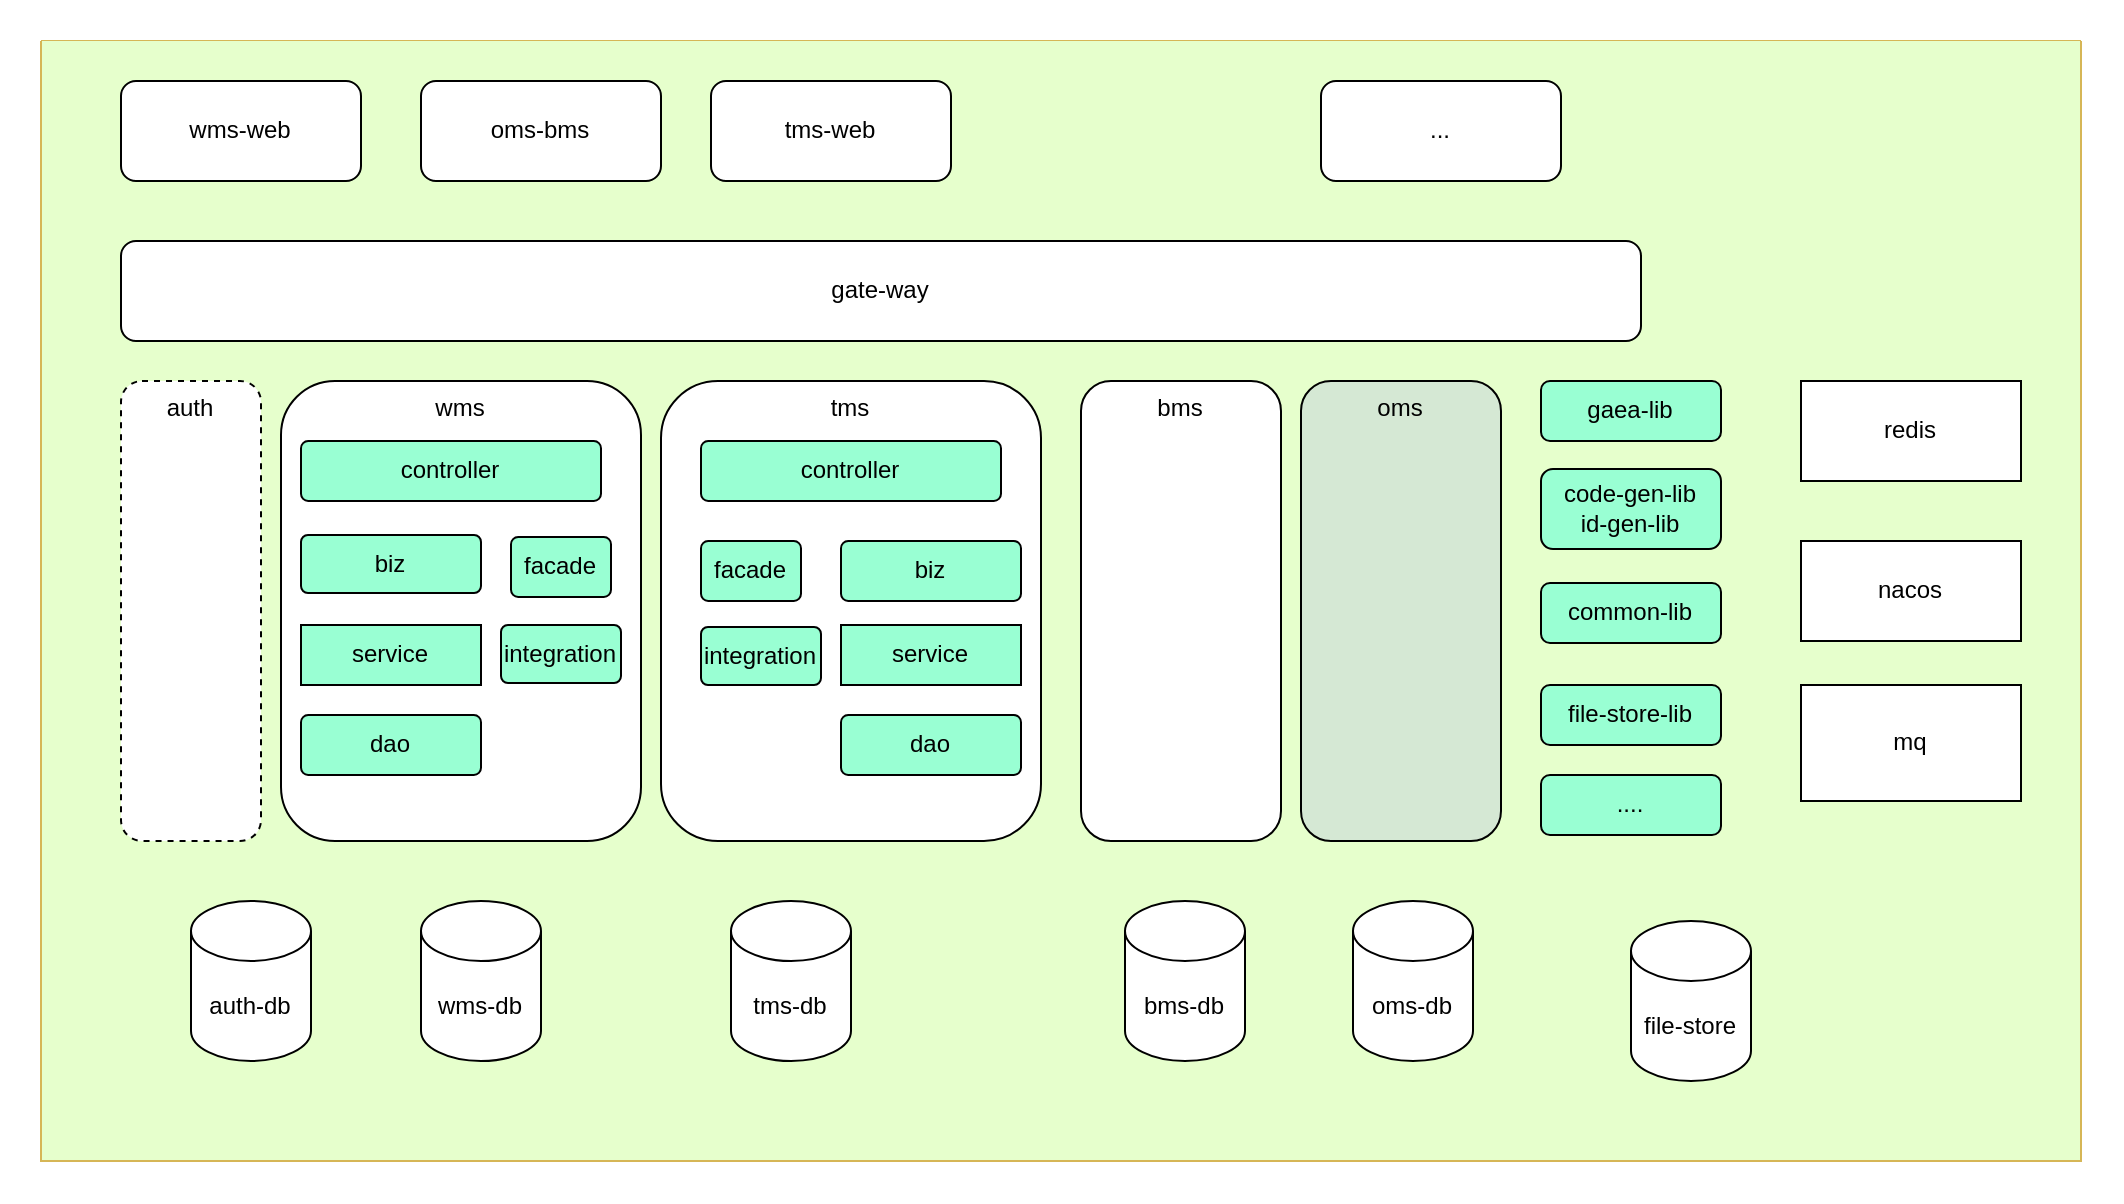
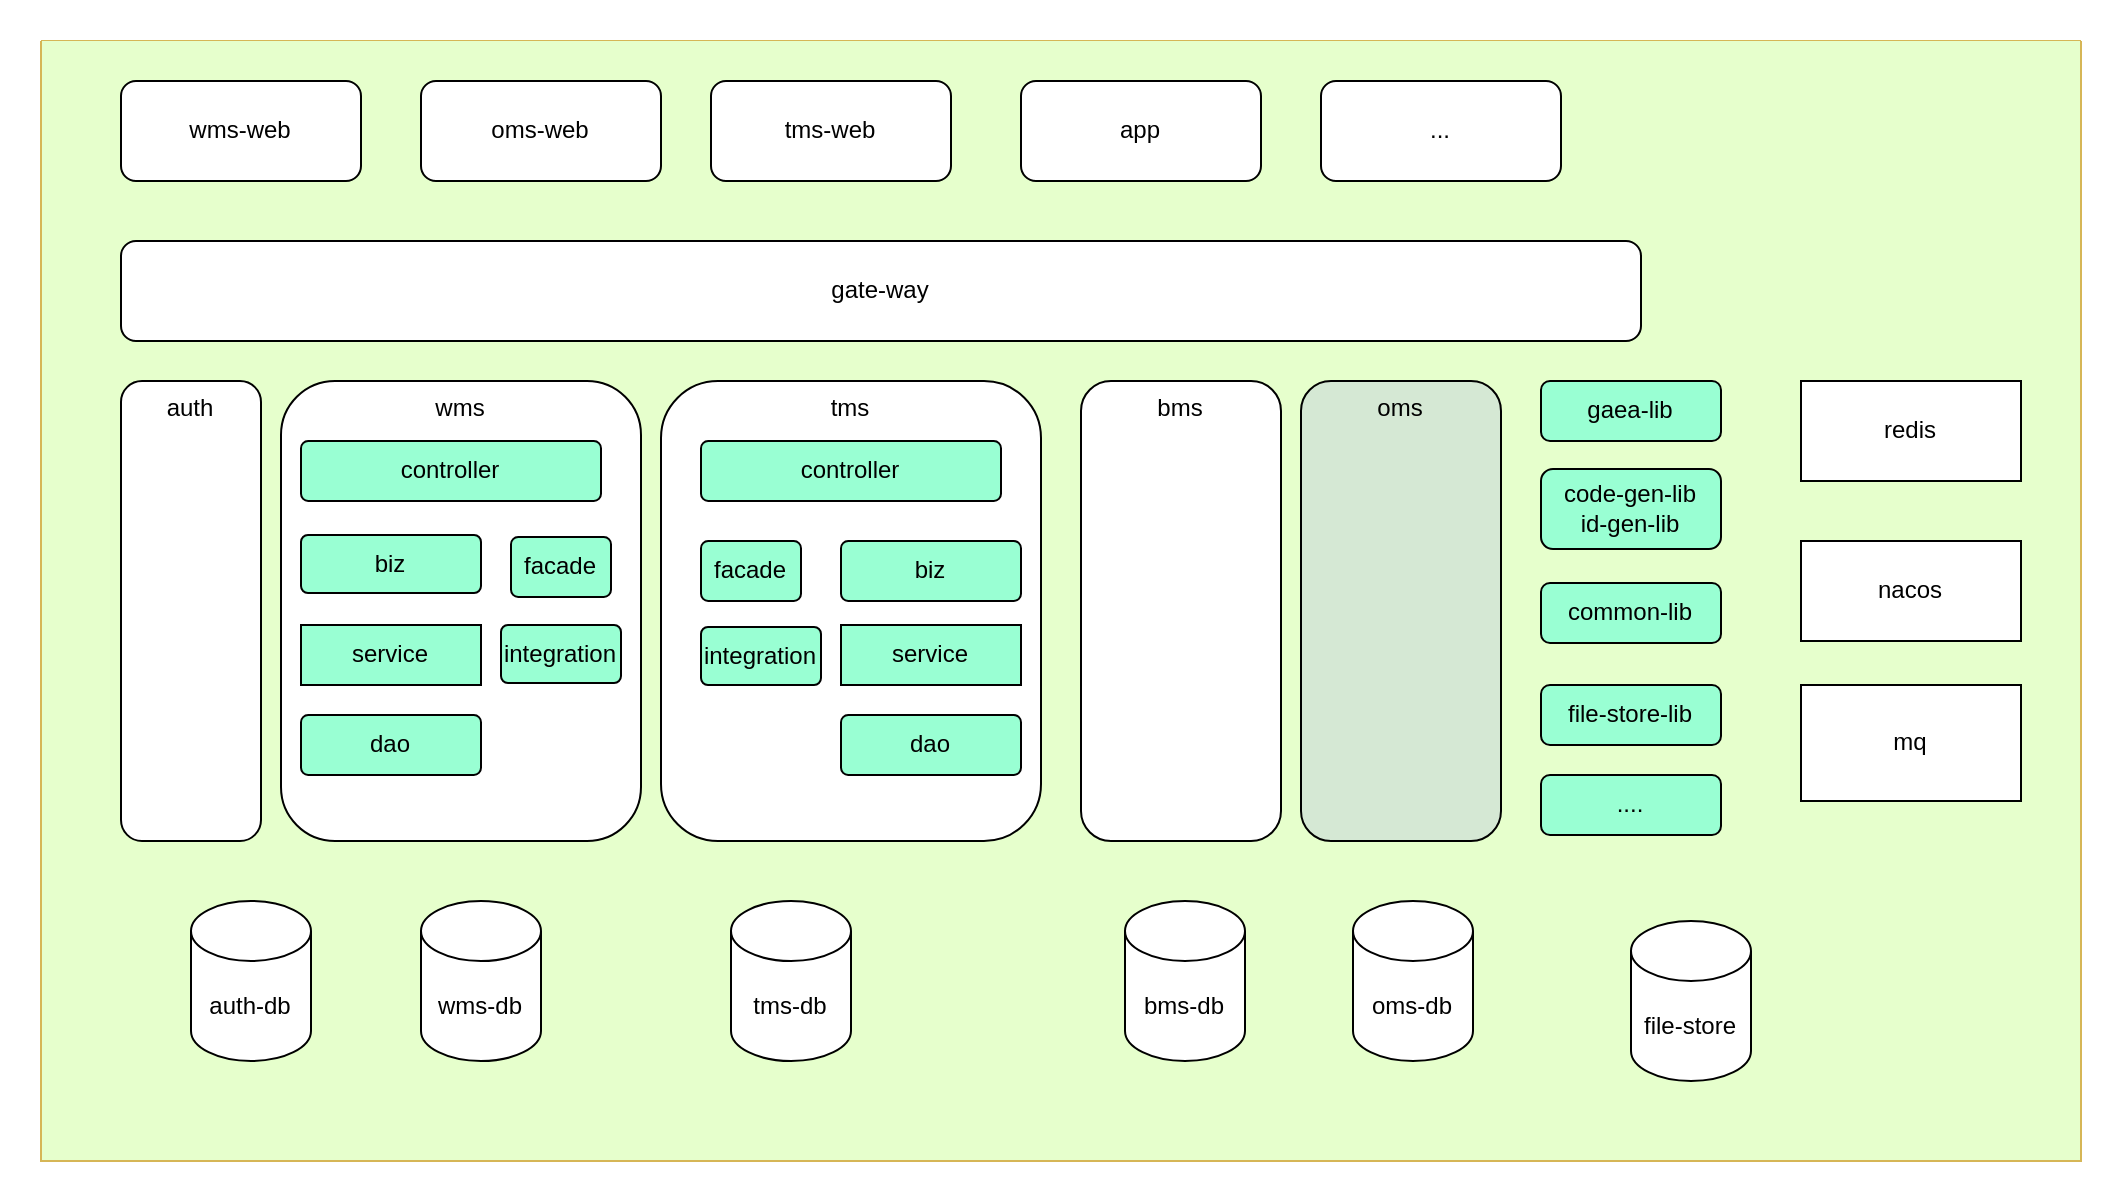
(541, 131) -> (541, 131)
none -> (1141, 131)
(191, 611) -> (191, 611)
